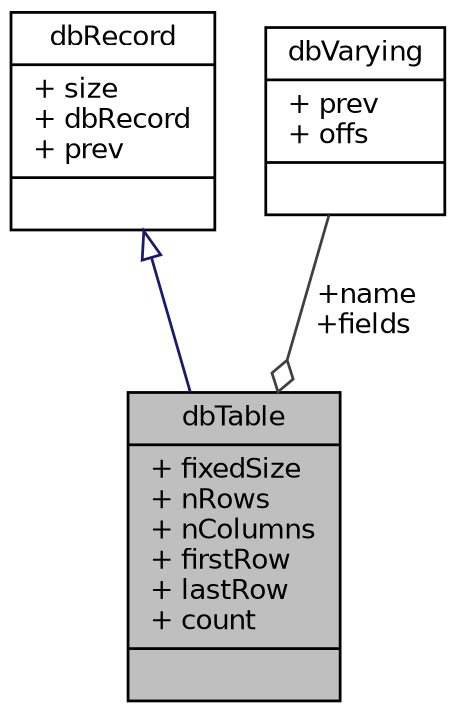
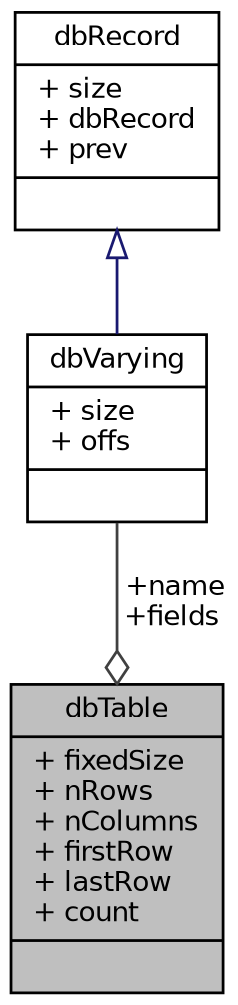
(335, 105) -> (92, 412)
(171, 325) -> (117, 296)
